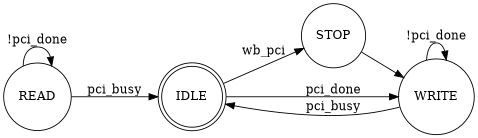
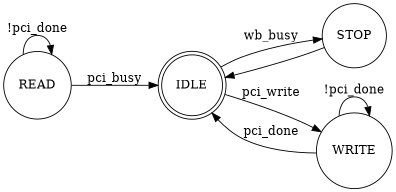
(264, 51) -> (271, 36)
(379, 62) -> (279, 63)
(334, 90) -> (271, 93)
(334, 107) -> (271, 132)
